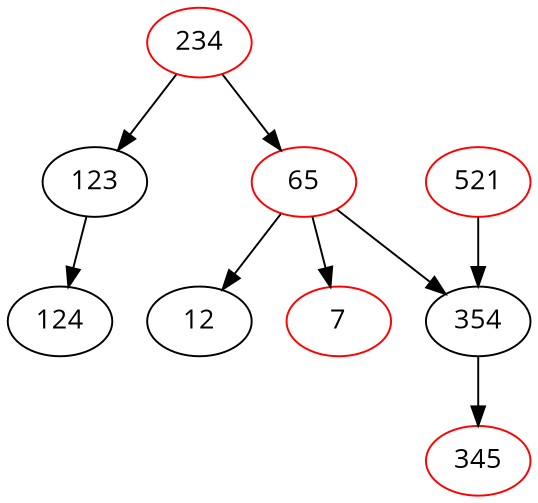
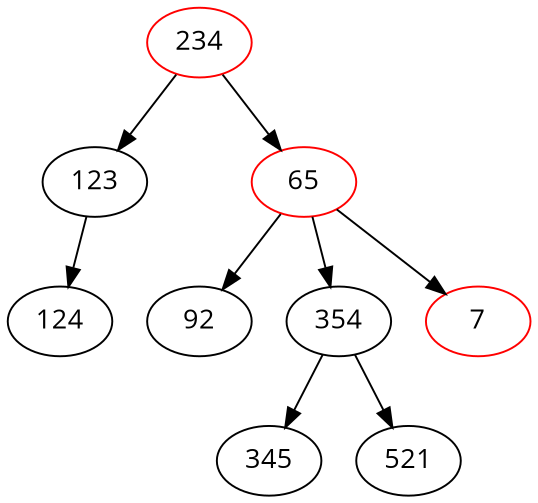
(478, 182) -> (409, 461)
(478, 242) -> (369, 382)
(199, 321) -> (199, 321)
(478, 461) -> (269, 461)
